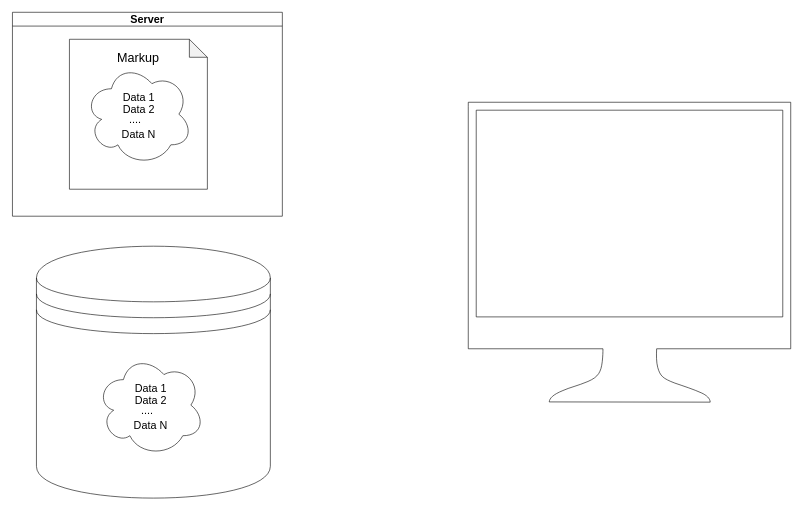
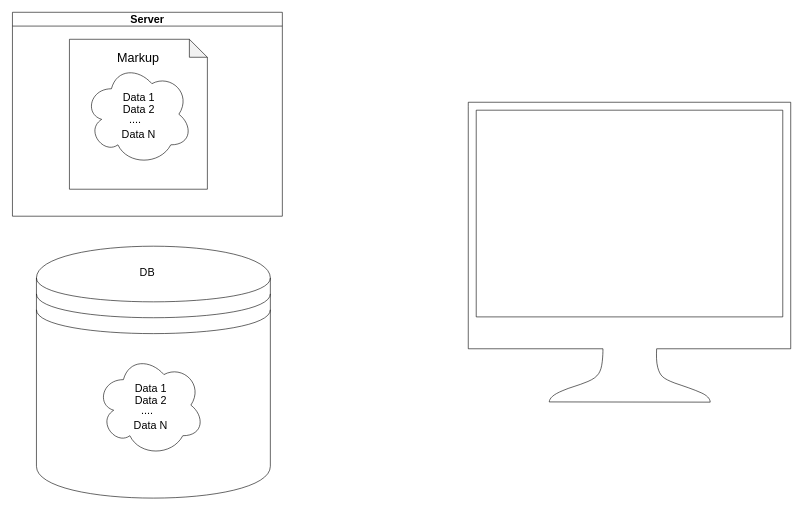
none -> (147, 273)
